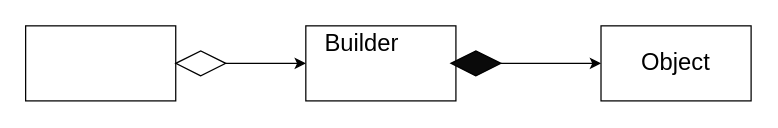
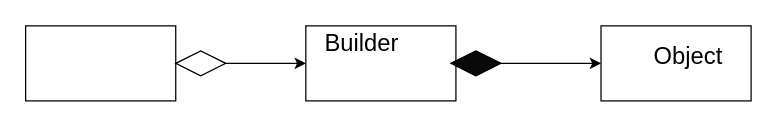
(676, 63) -> (688, 57)
